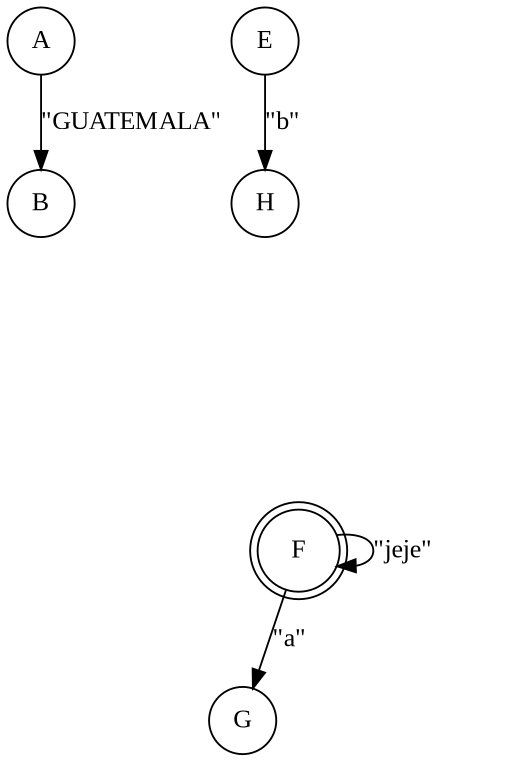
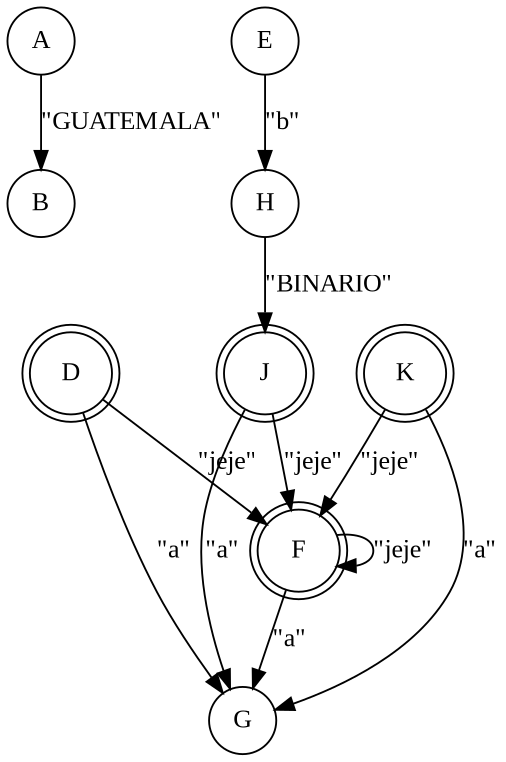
none -> (71, 373)
none -> (265, 373)
none -> (405, 373)
